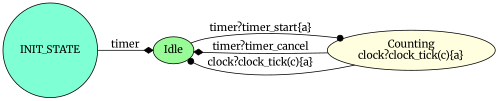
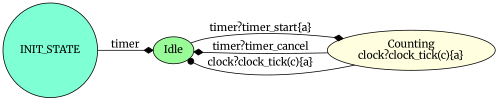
(264, 34) -> (262, 34)
